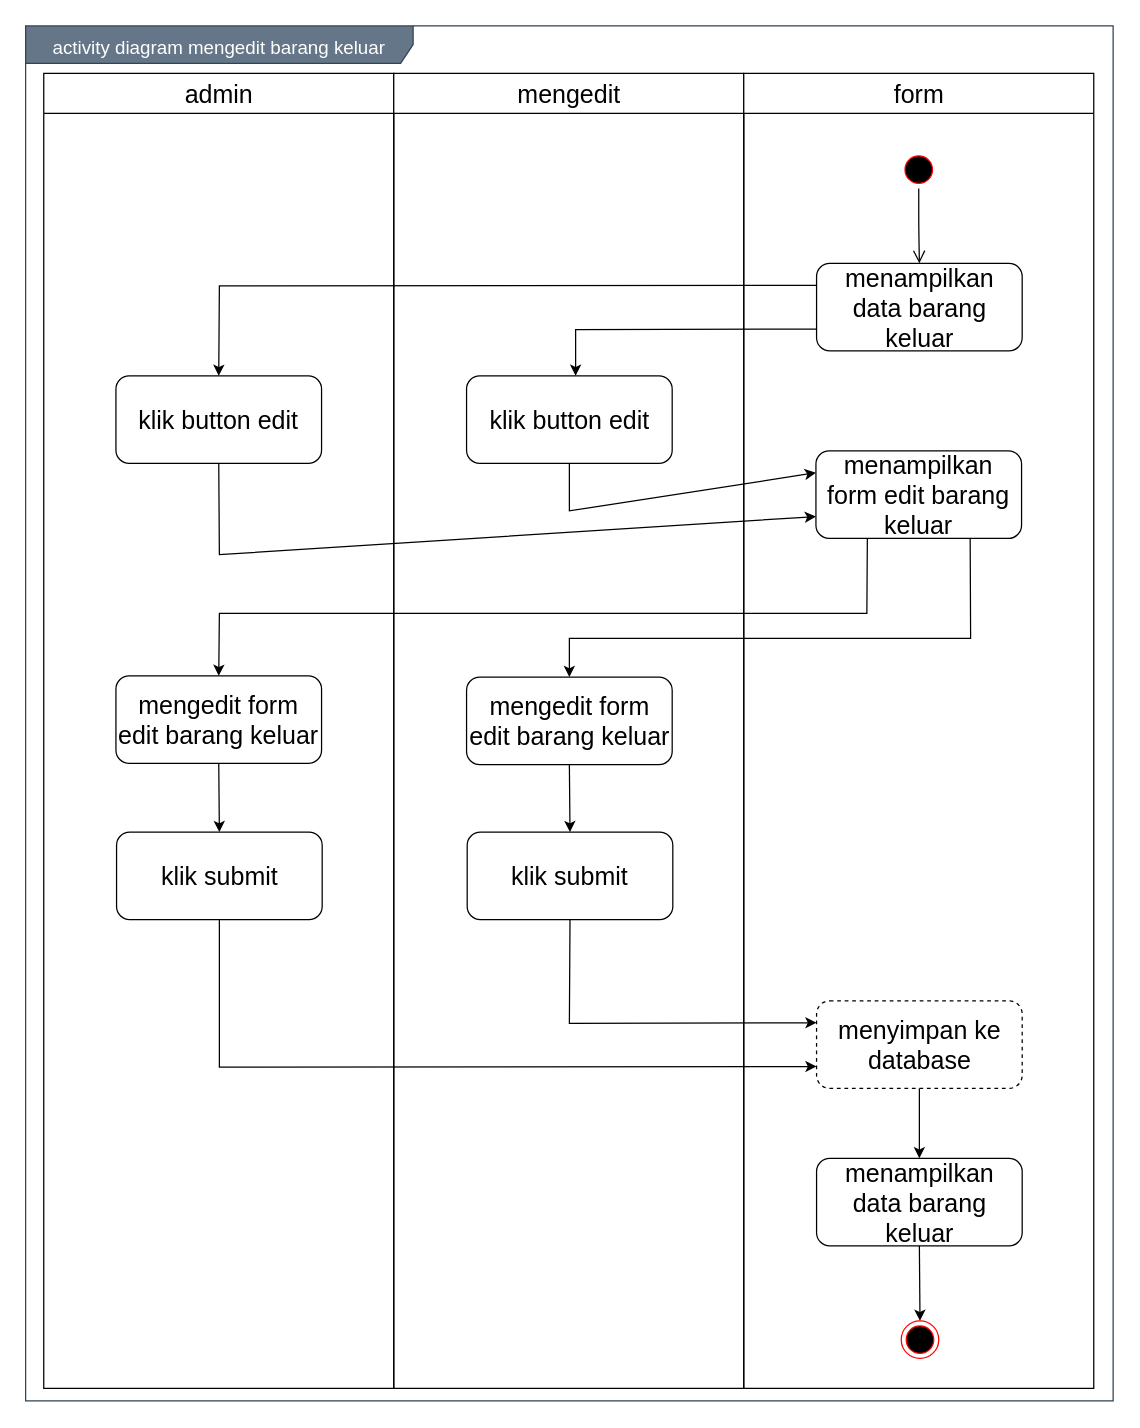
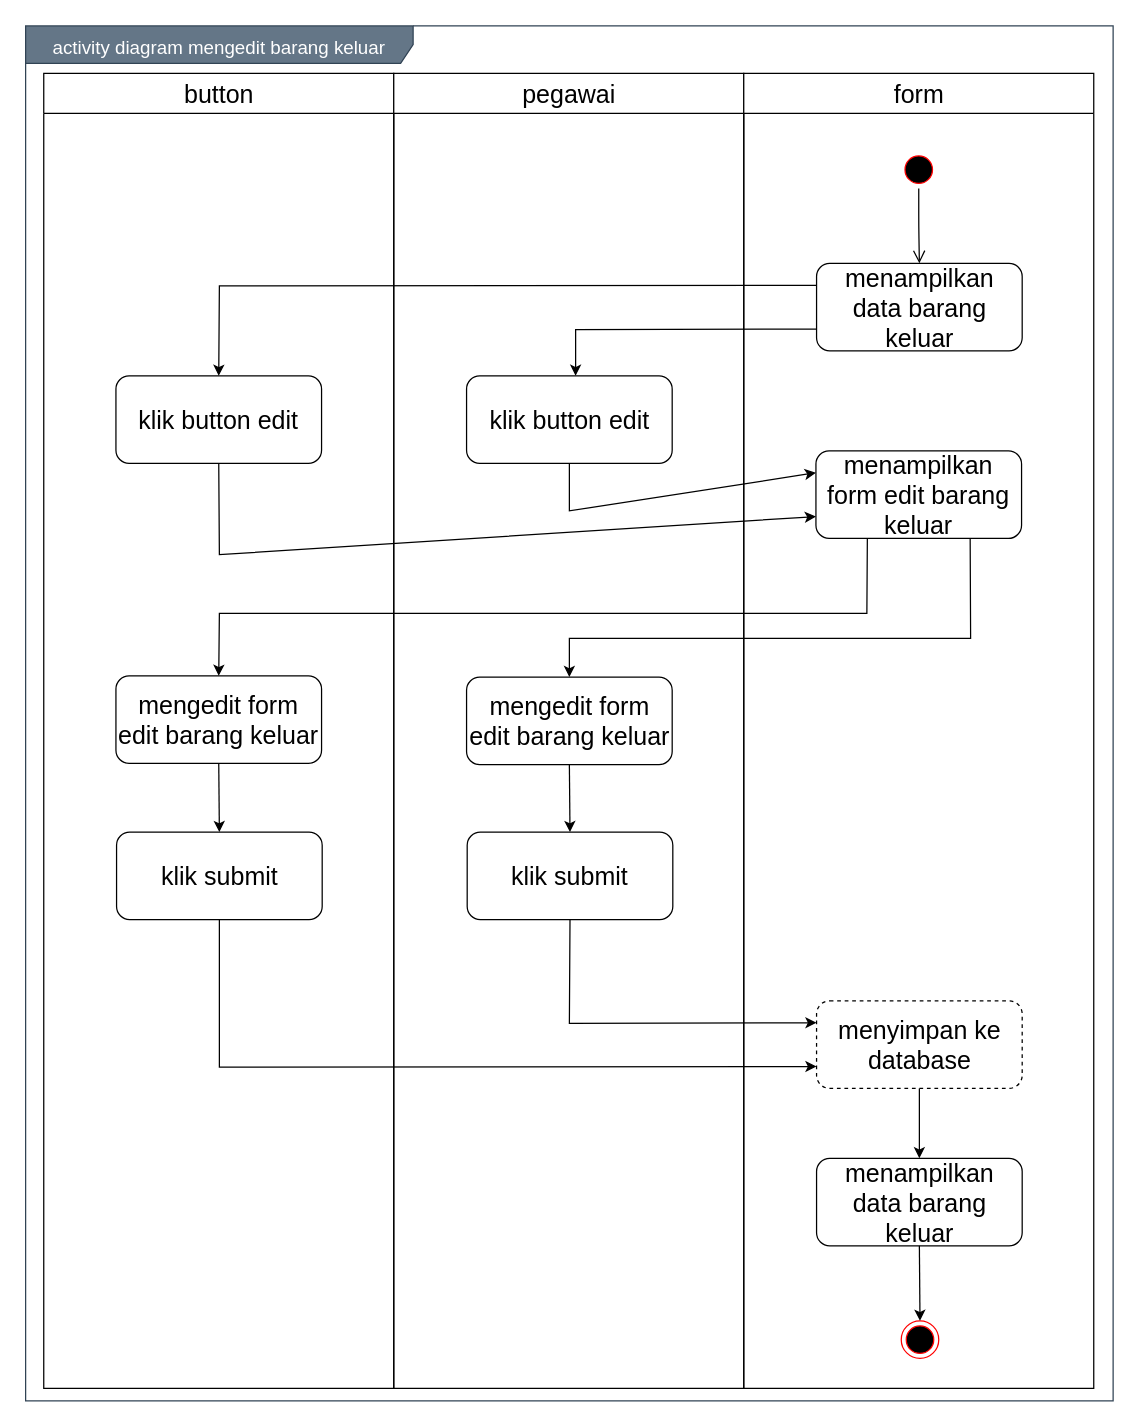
(219, 93) -> (219, 93)
(569, 93) -> (569, 93)
